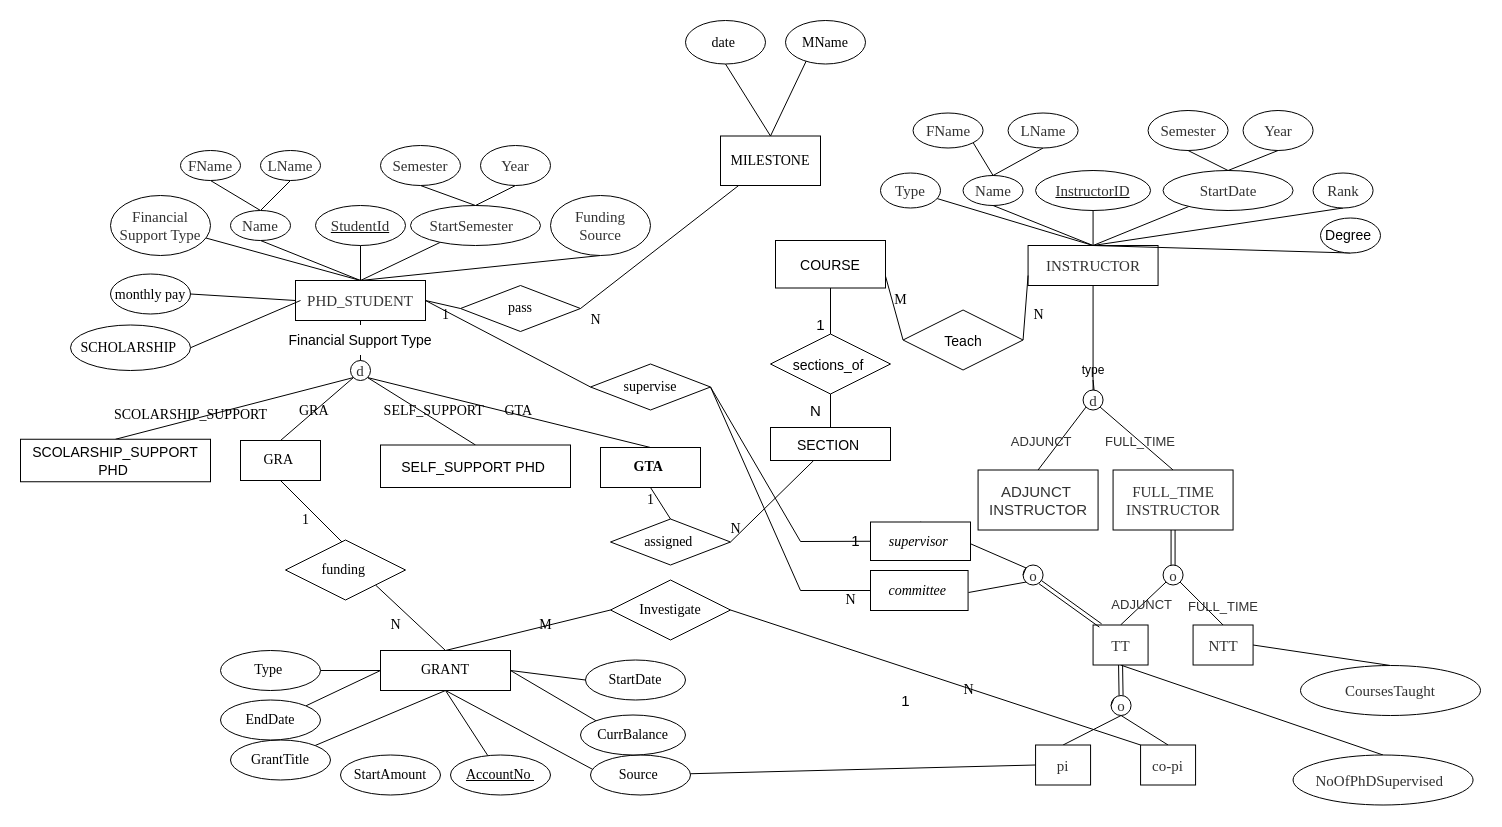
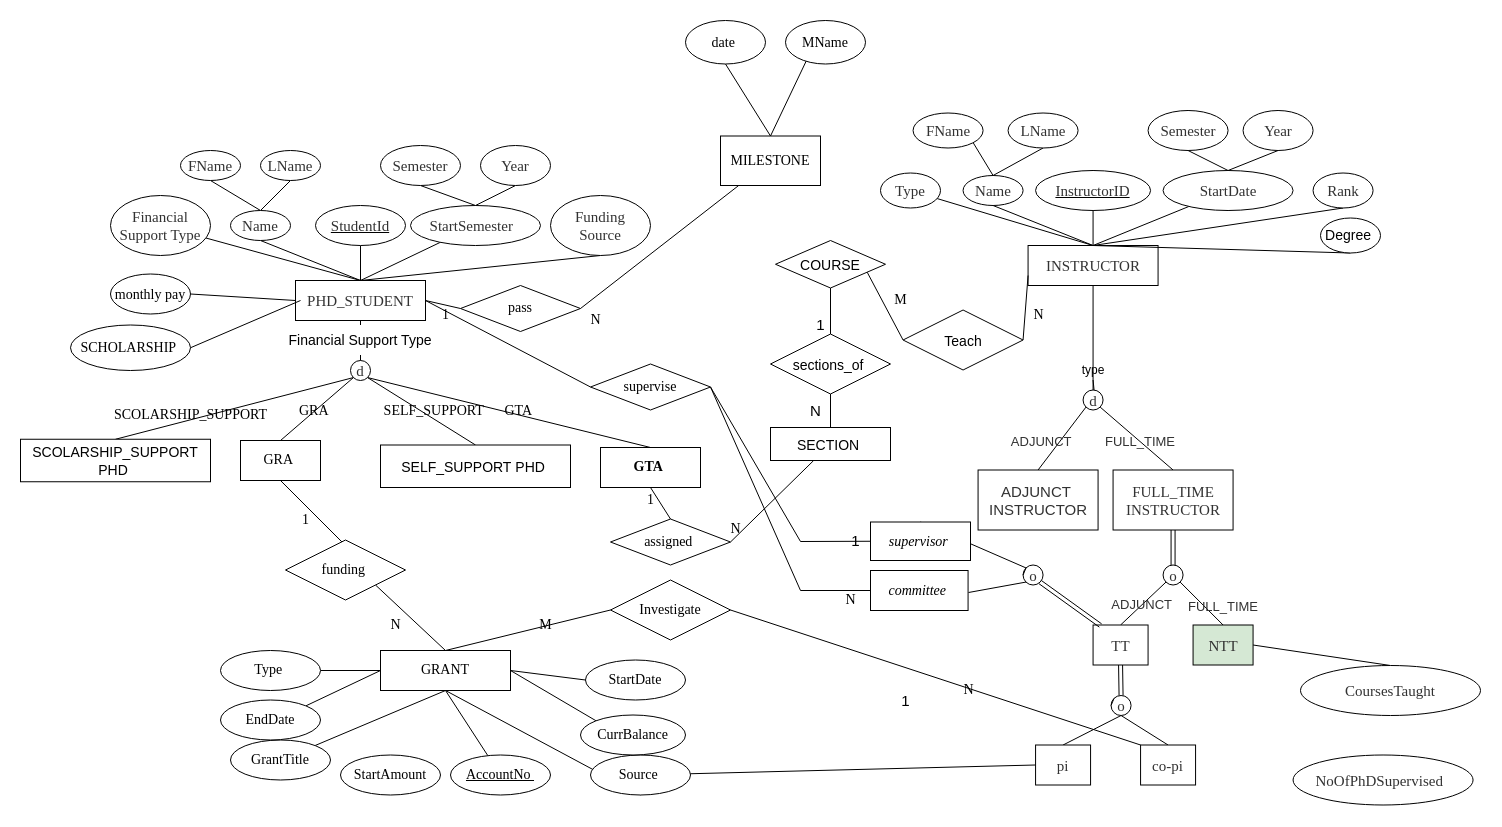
(831, 264) -> (831, 264)
(1223, 645) -> (1223, 645)
(1253, 710) -> none
